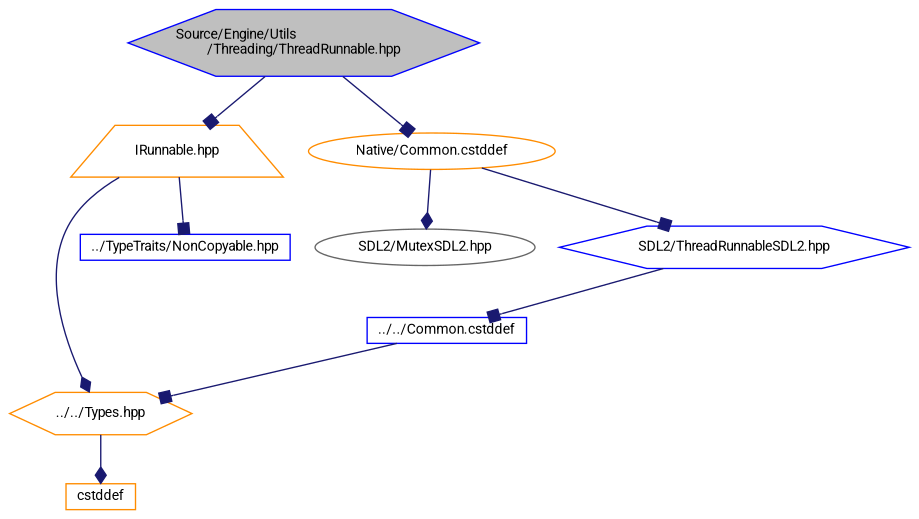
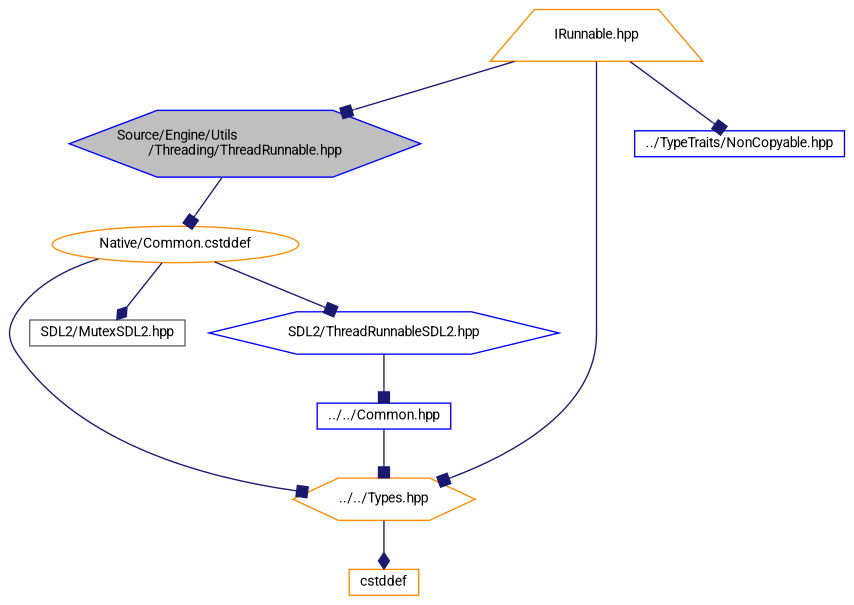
(241, 96) -> (435, 85)
(425, 247) -> (107, 333)
(57, 267) -> (597, 306)
(447, 330) -> (384, 416)
none -> (78, 414)
